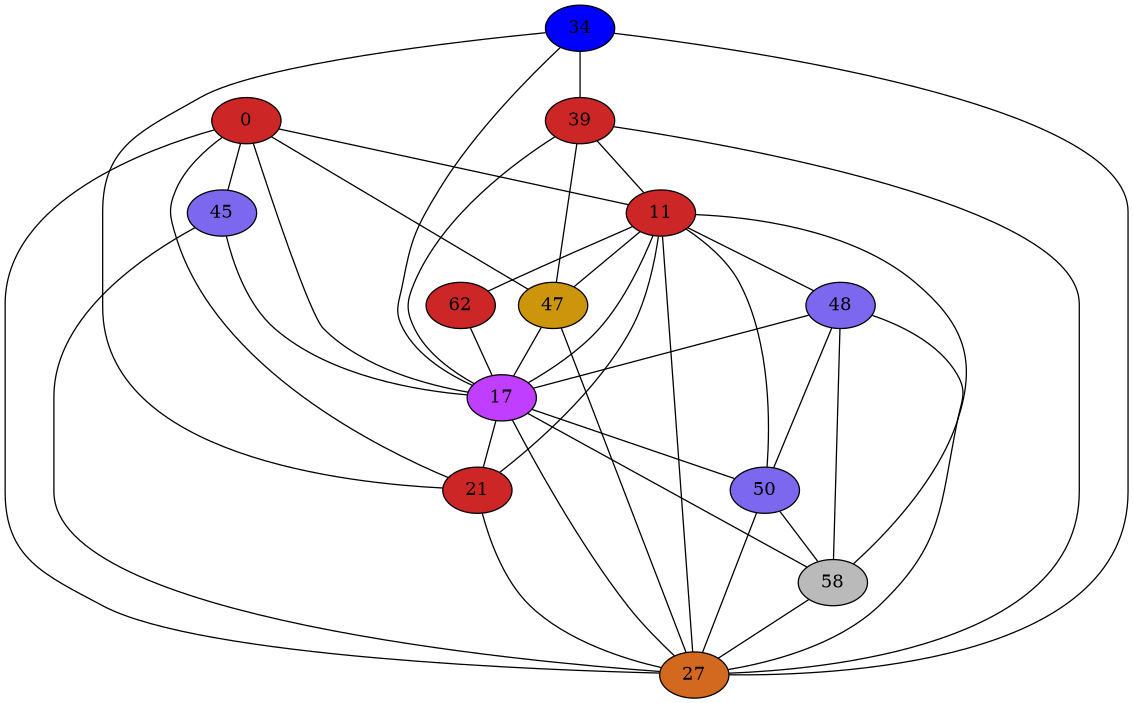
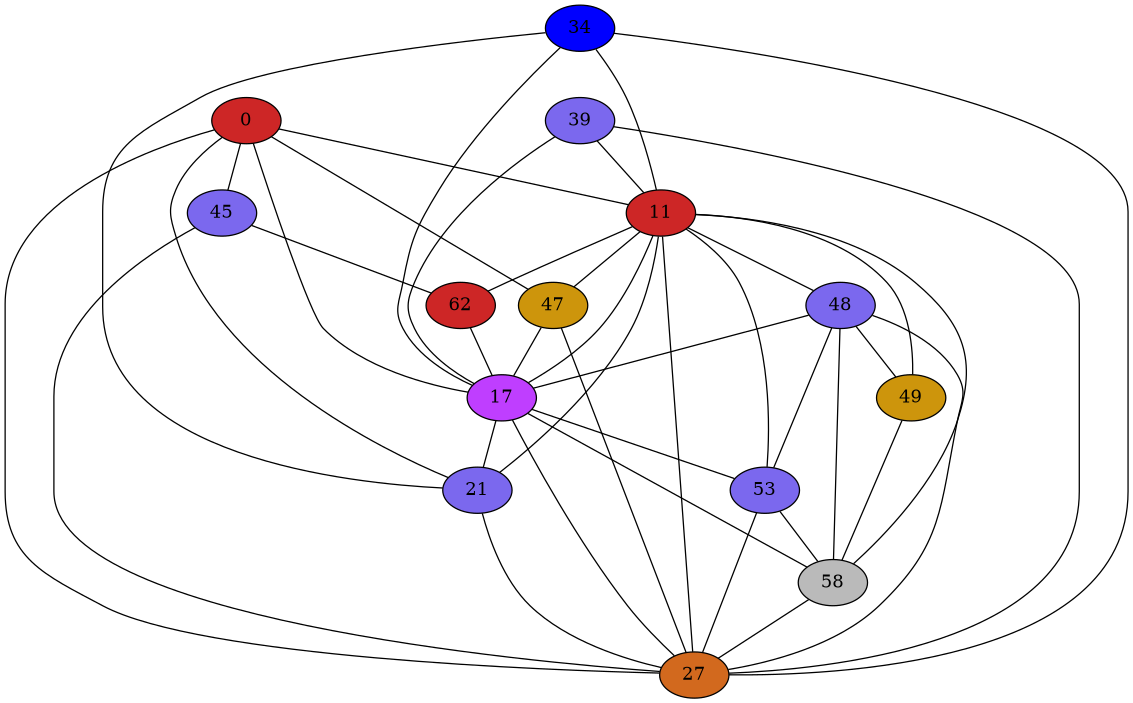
(580, 75) -> (634, 116)
(580, 121) -> (580, 121)
(567, 213) -> none
(317, 356) -> (342, 259)
none -> (911, 398)
(477, 490) -> (477, 490)
(765, 490) -> (765, 490)
